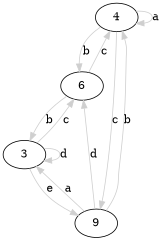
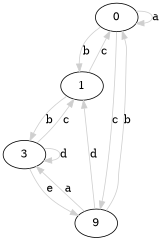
(117, 17) -> (117, 17)
(82, 86) -> (82, 86)
